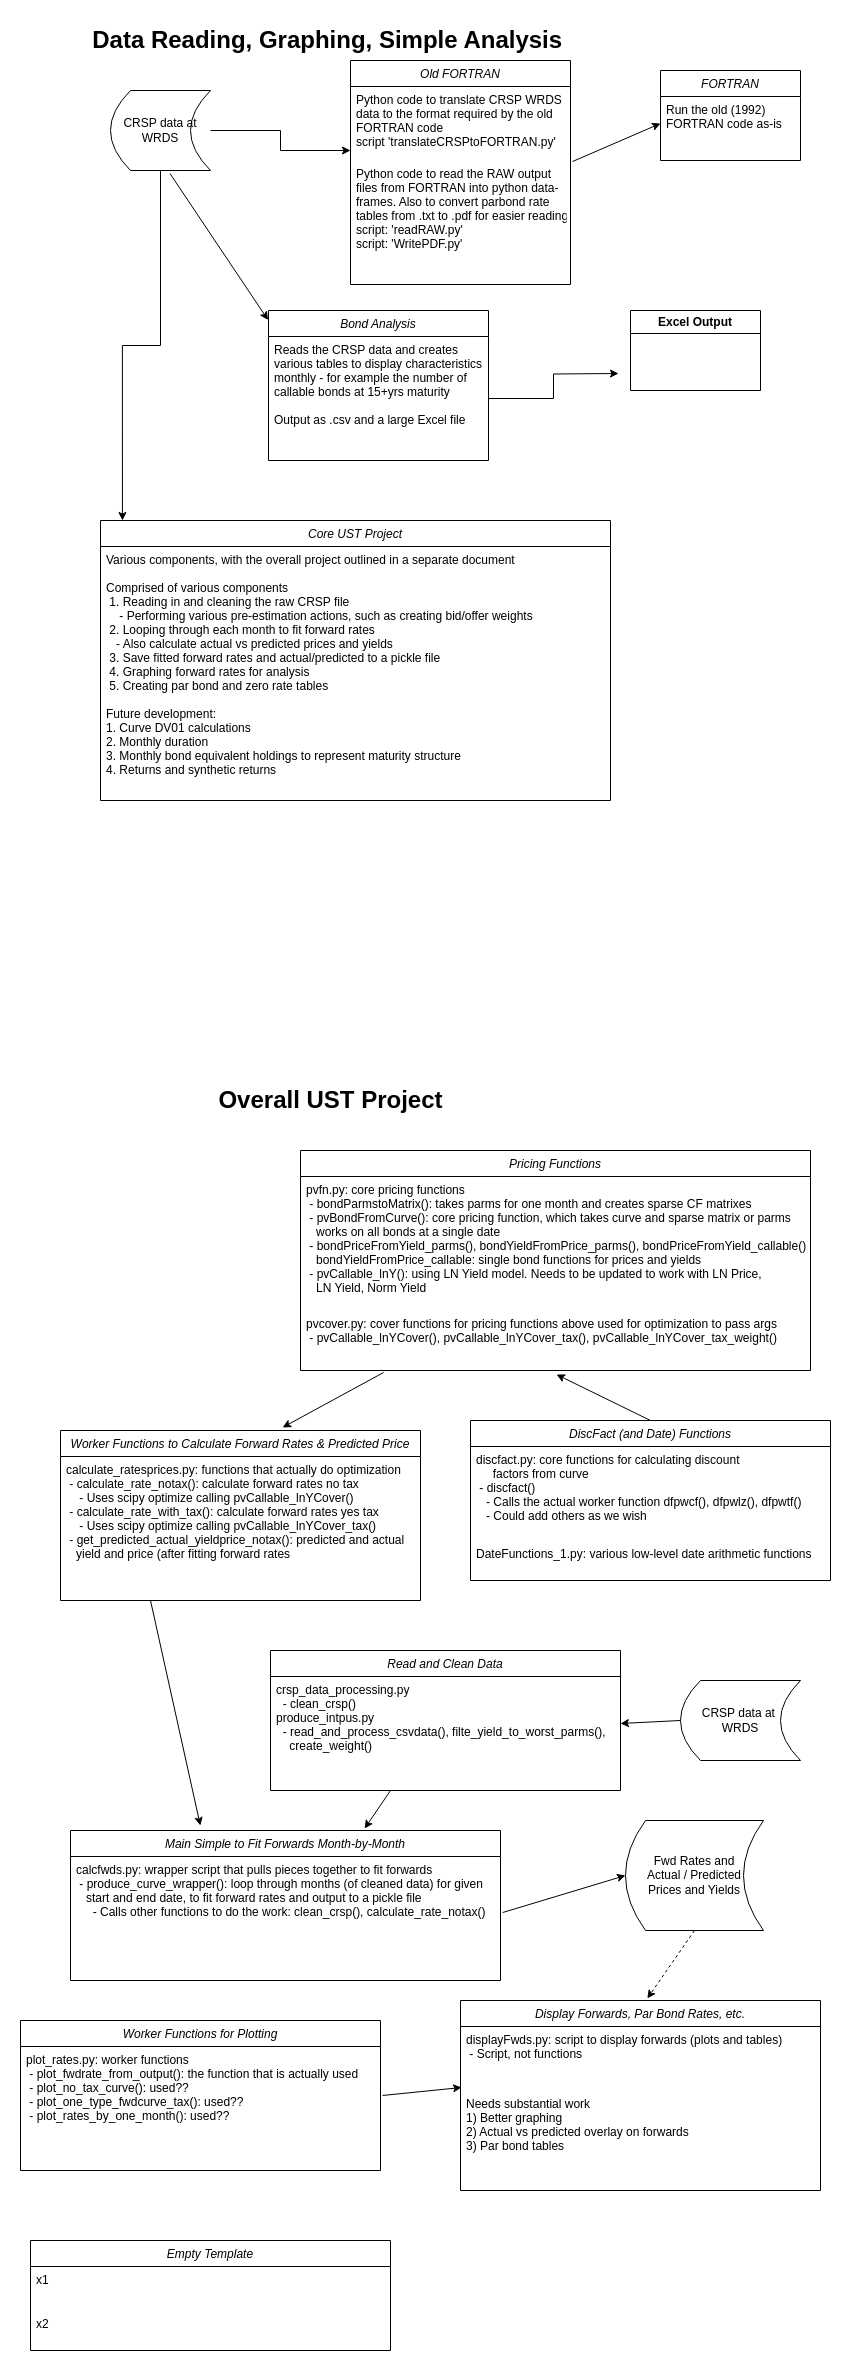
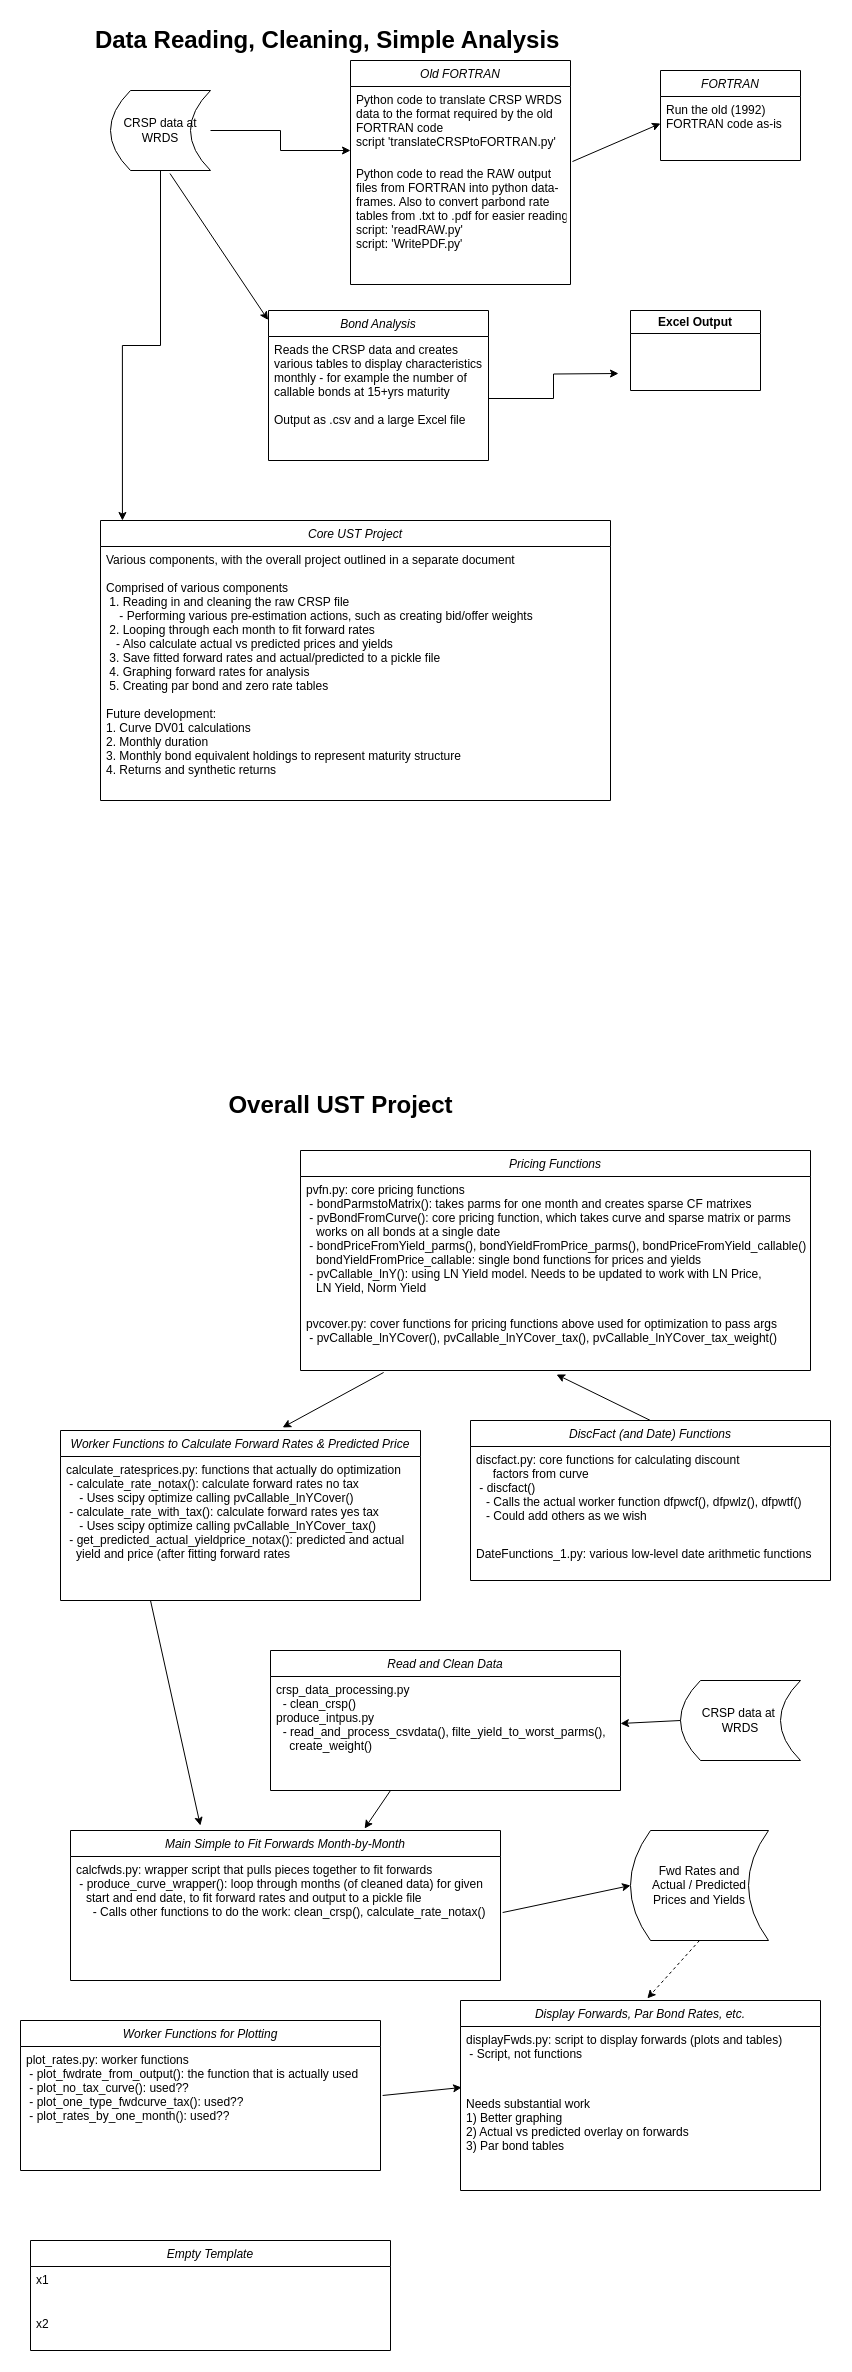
(331, 41) -> (331, 41)
(331, 1101) -> (341, 1106)
(695, 1876) -> (700, 1886)
